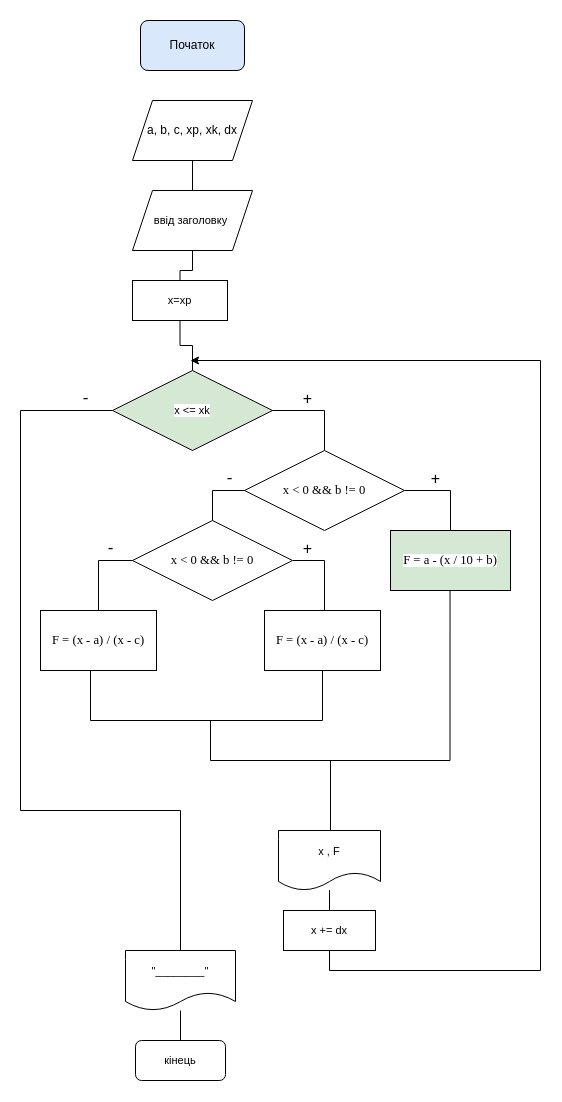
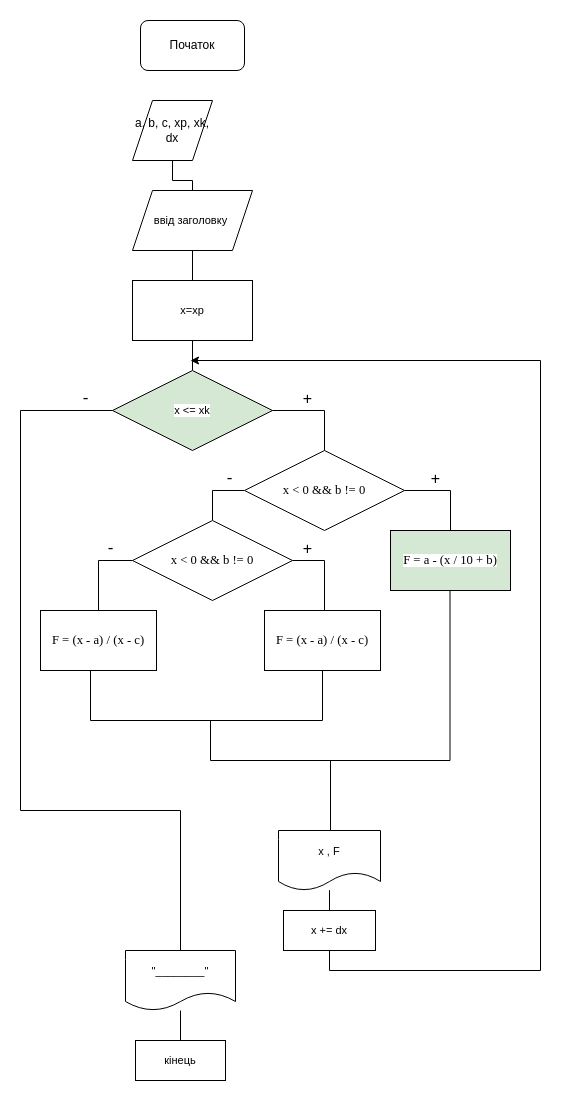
(193, 46) -> (193, 46)
(193, 131) -> (173, 131)
(180, 301) -> (193, 311)
(181, 1061) -> (181, 1061)
